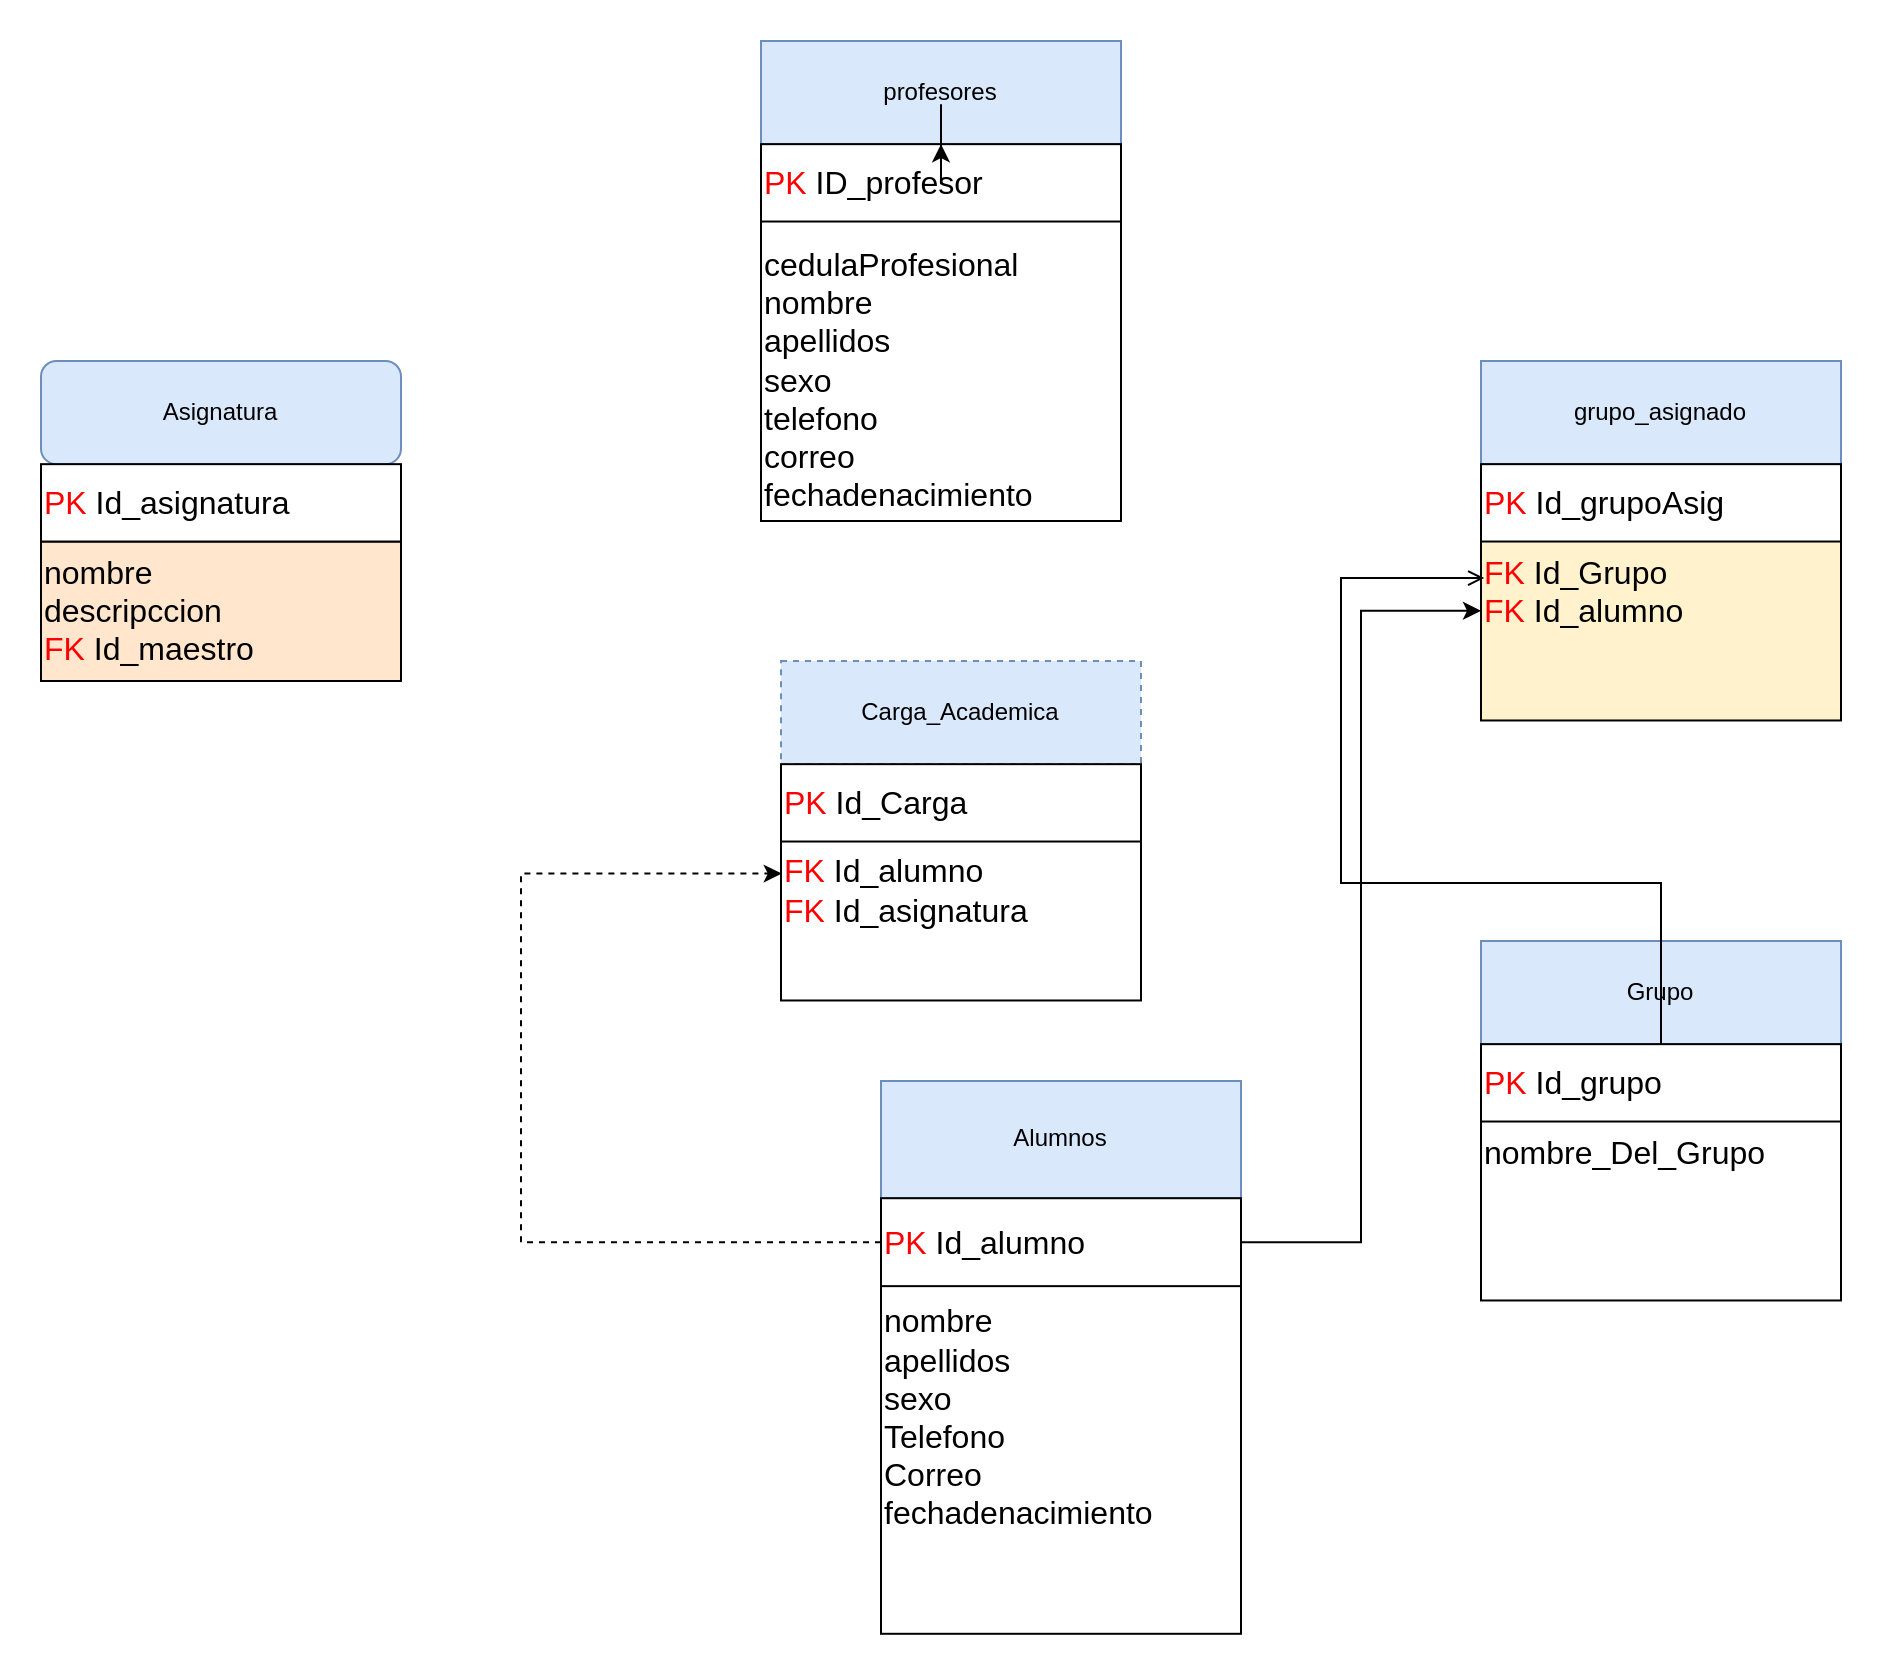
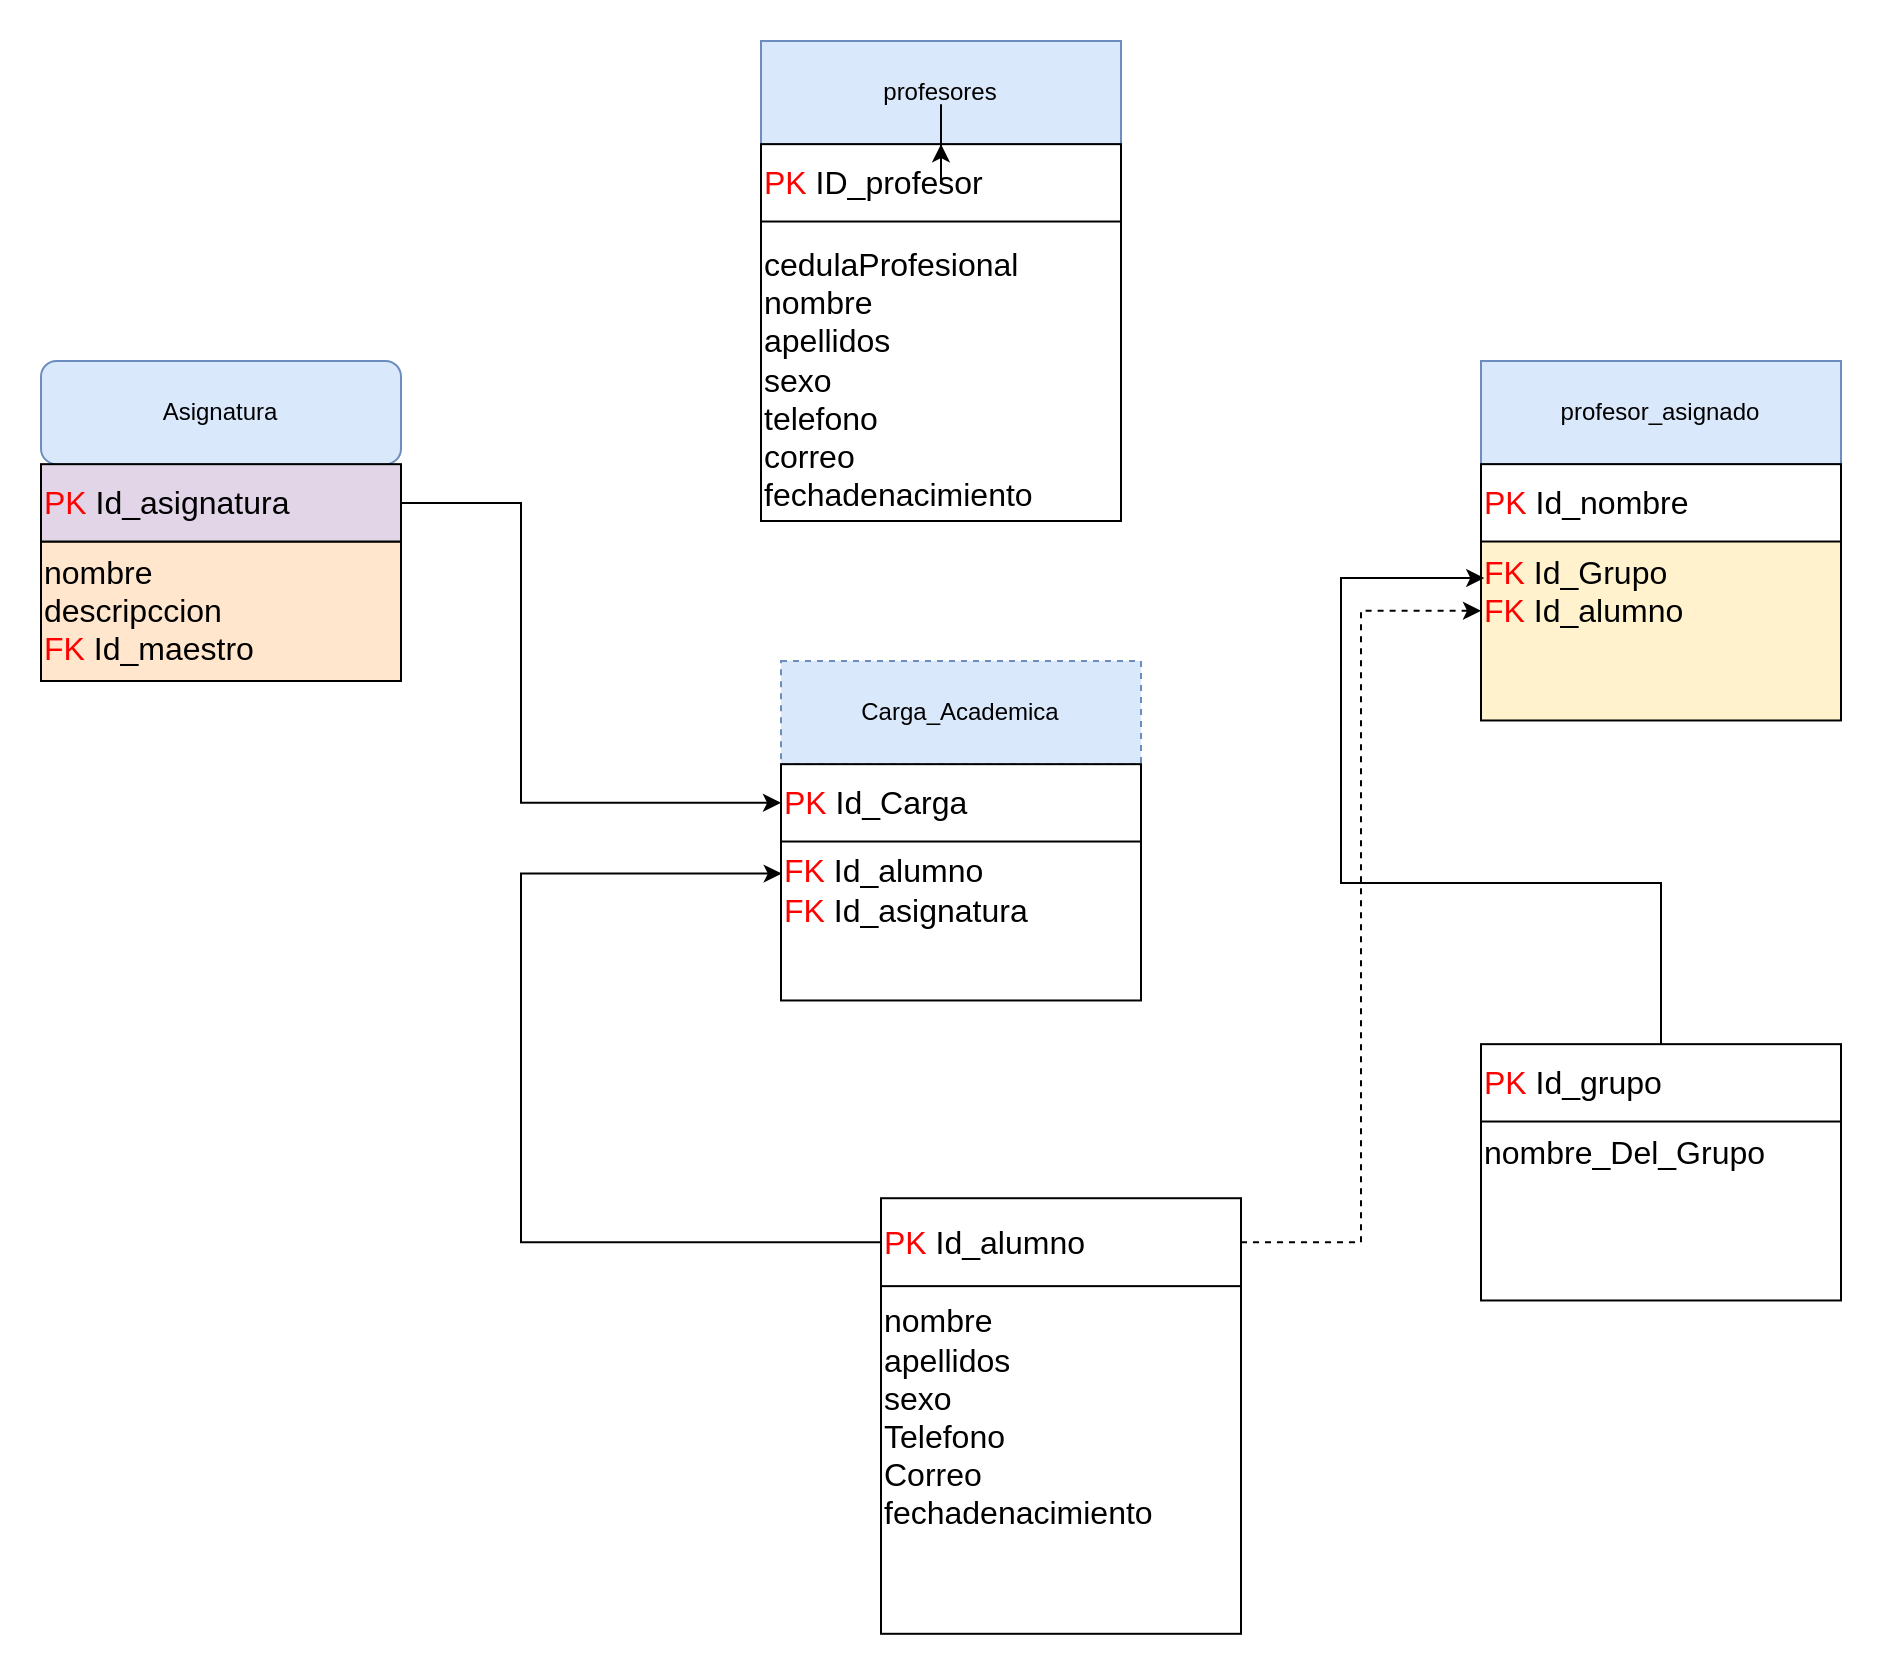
(1661, 413) -> (1661, 413)
(221, 503) -> (221, 503)
(1611, 503) -> (1588, 503)
(1472, 578) -> (1469, 578)
none -> (521, 717)
(1661, 993) -> none
(521, 1114) -> (521, 1114)
(1361, 1122) -> (1361, 1122)
(1061, 1140) -> none
